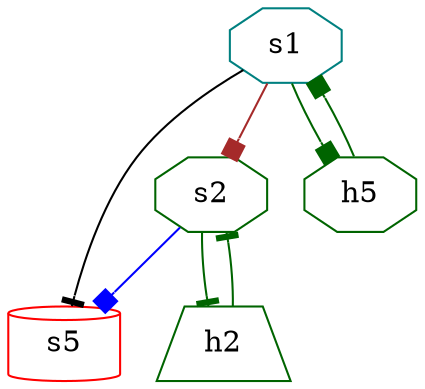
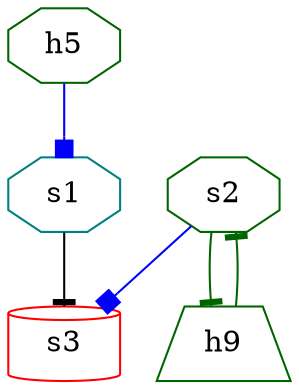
(253, 111) -> none
(306, 113) -> none
(340, 127) -> (64, 110)
(64, 344) -> (64, 344)
(224, 344) -> (224, 344)
